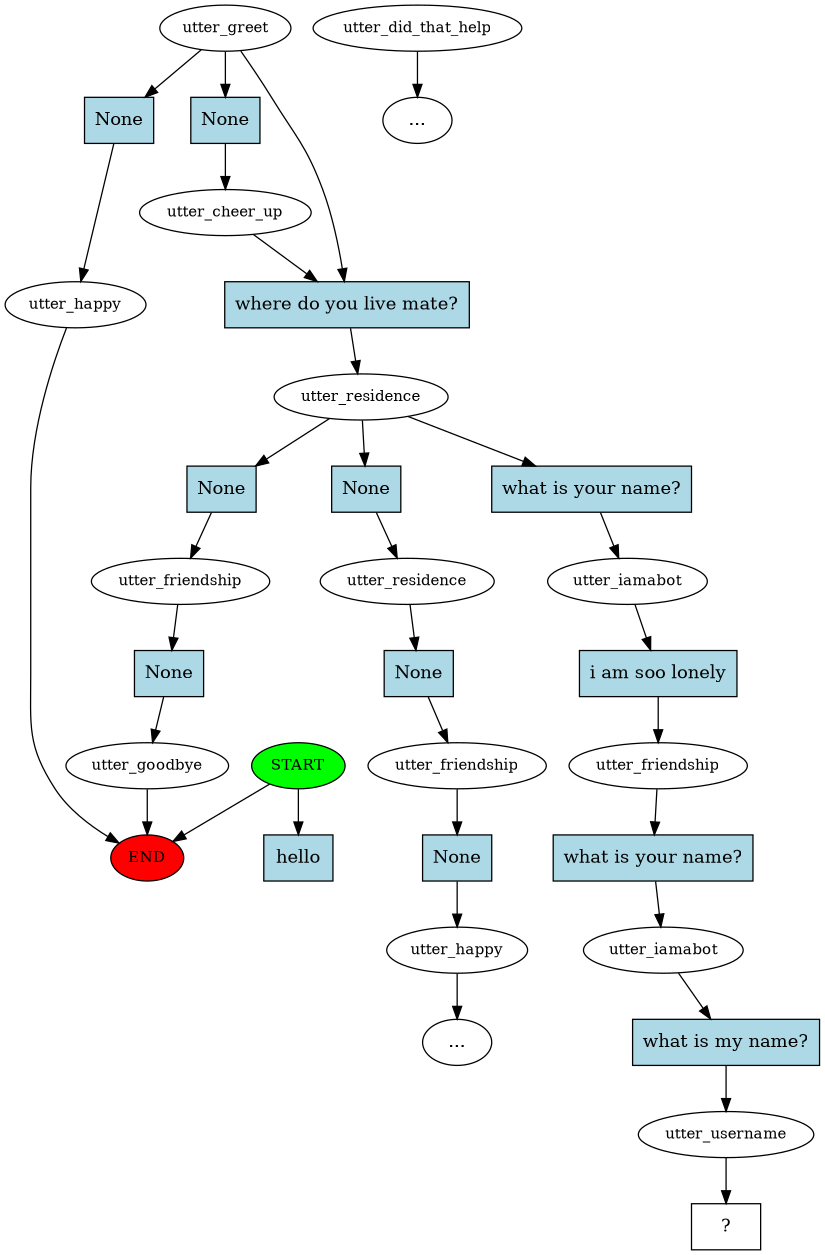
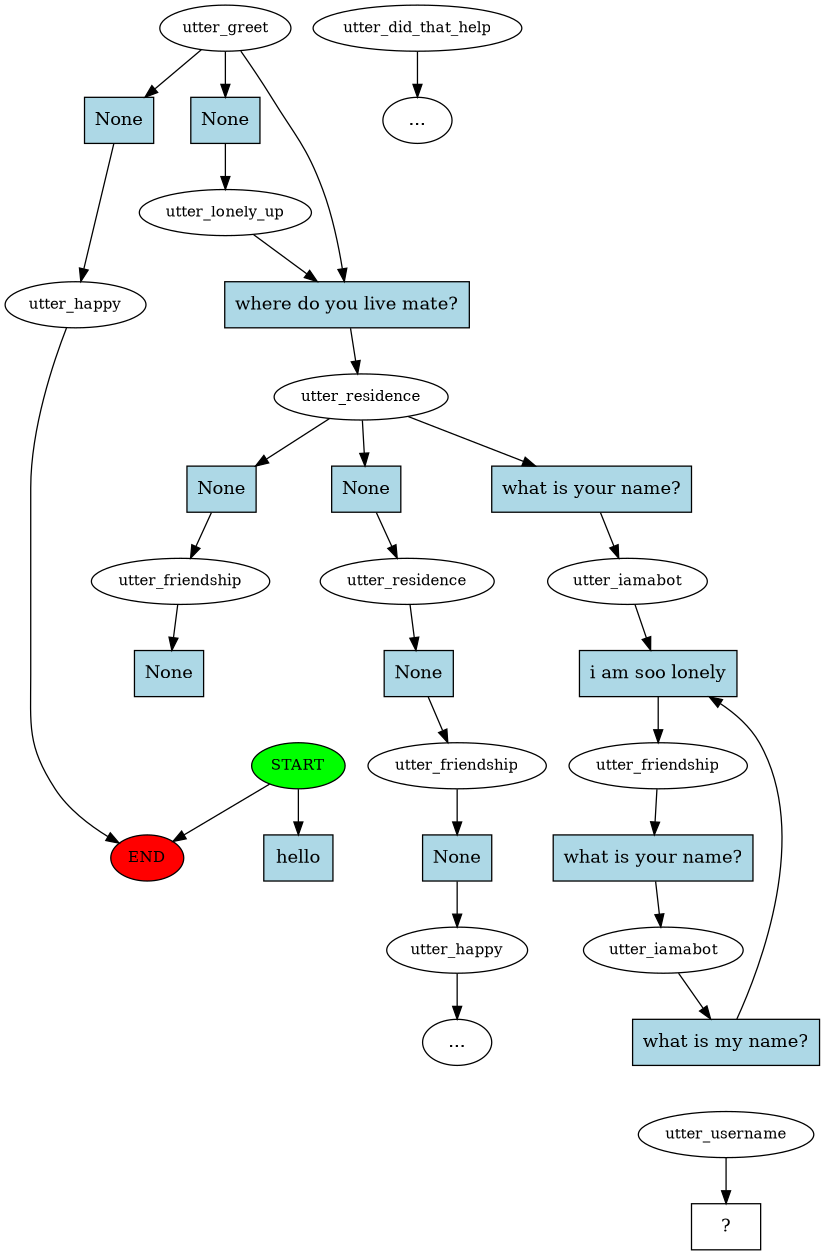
(225, 213) -> (225, 213)
(147, 766) -> none
(726, 1082) -> (781, 855)
